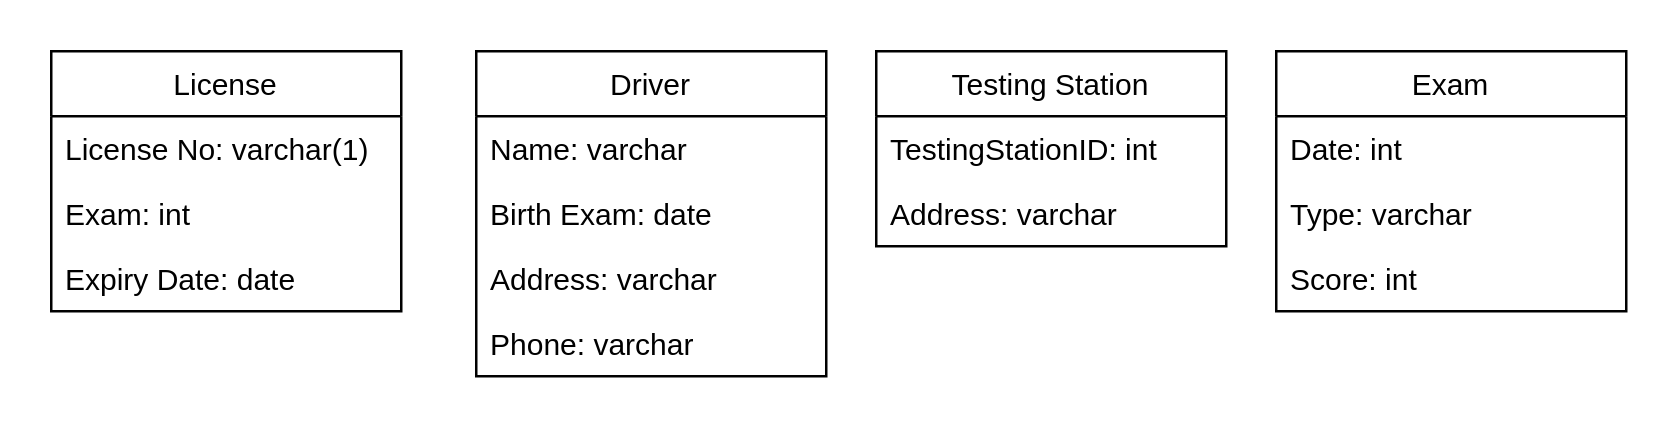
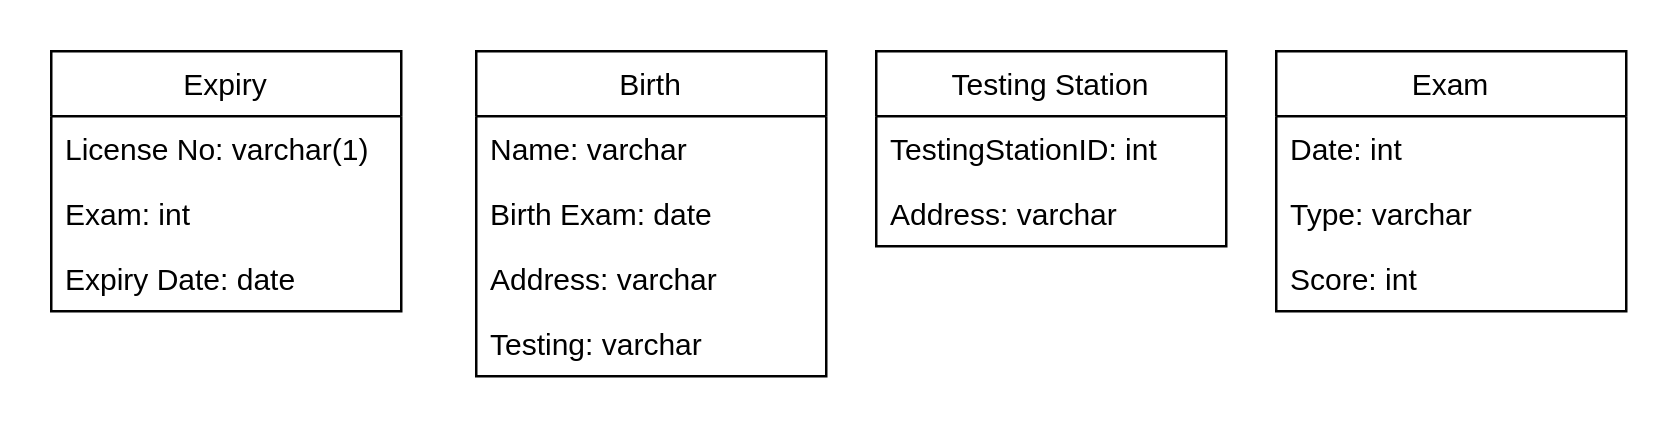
(225, 85) -> (225, 85)
(650, 85) -> (650, 85)
(600, 345) -> (613, 345)
